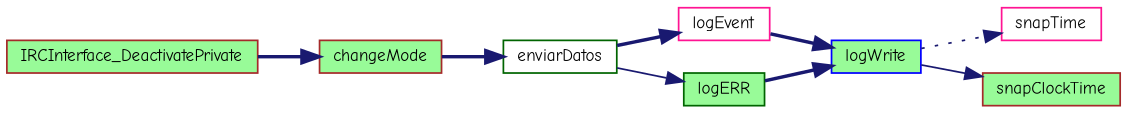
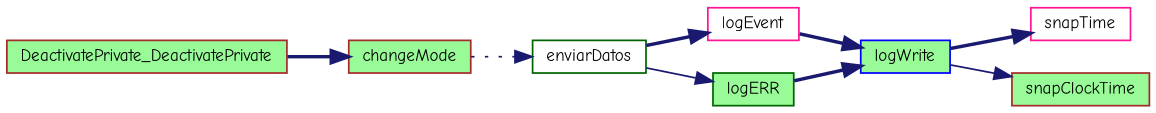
(953, 42) -> (982, 42)
(132, 57) -> (147, 57)
(464, 57) -> (493, 57)
